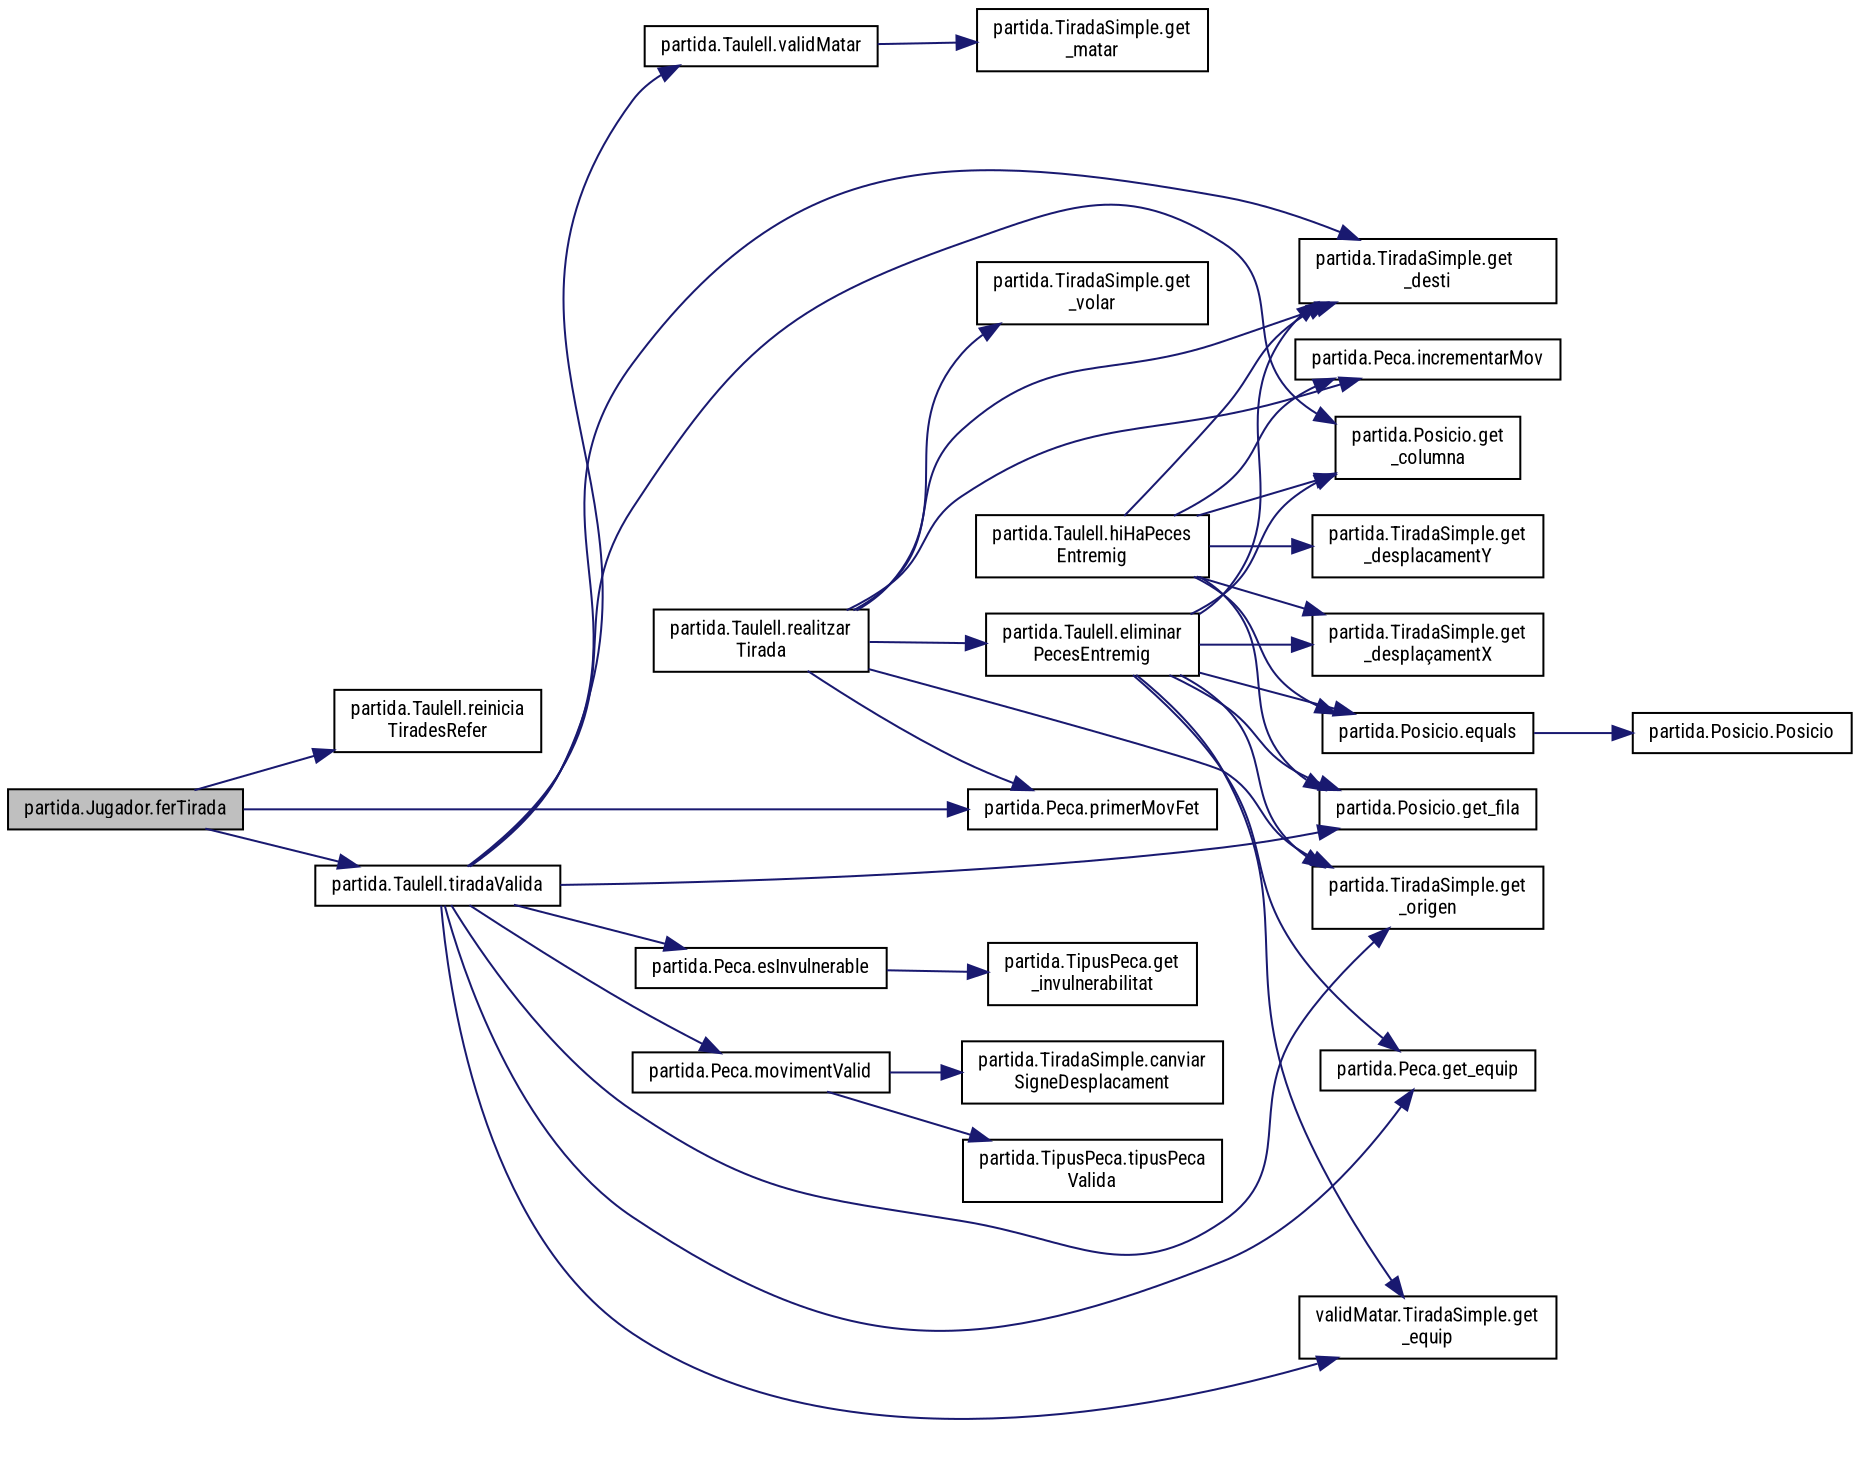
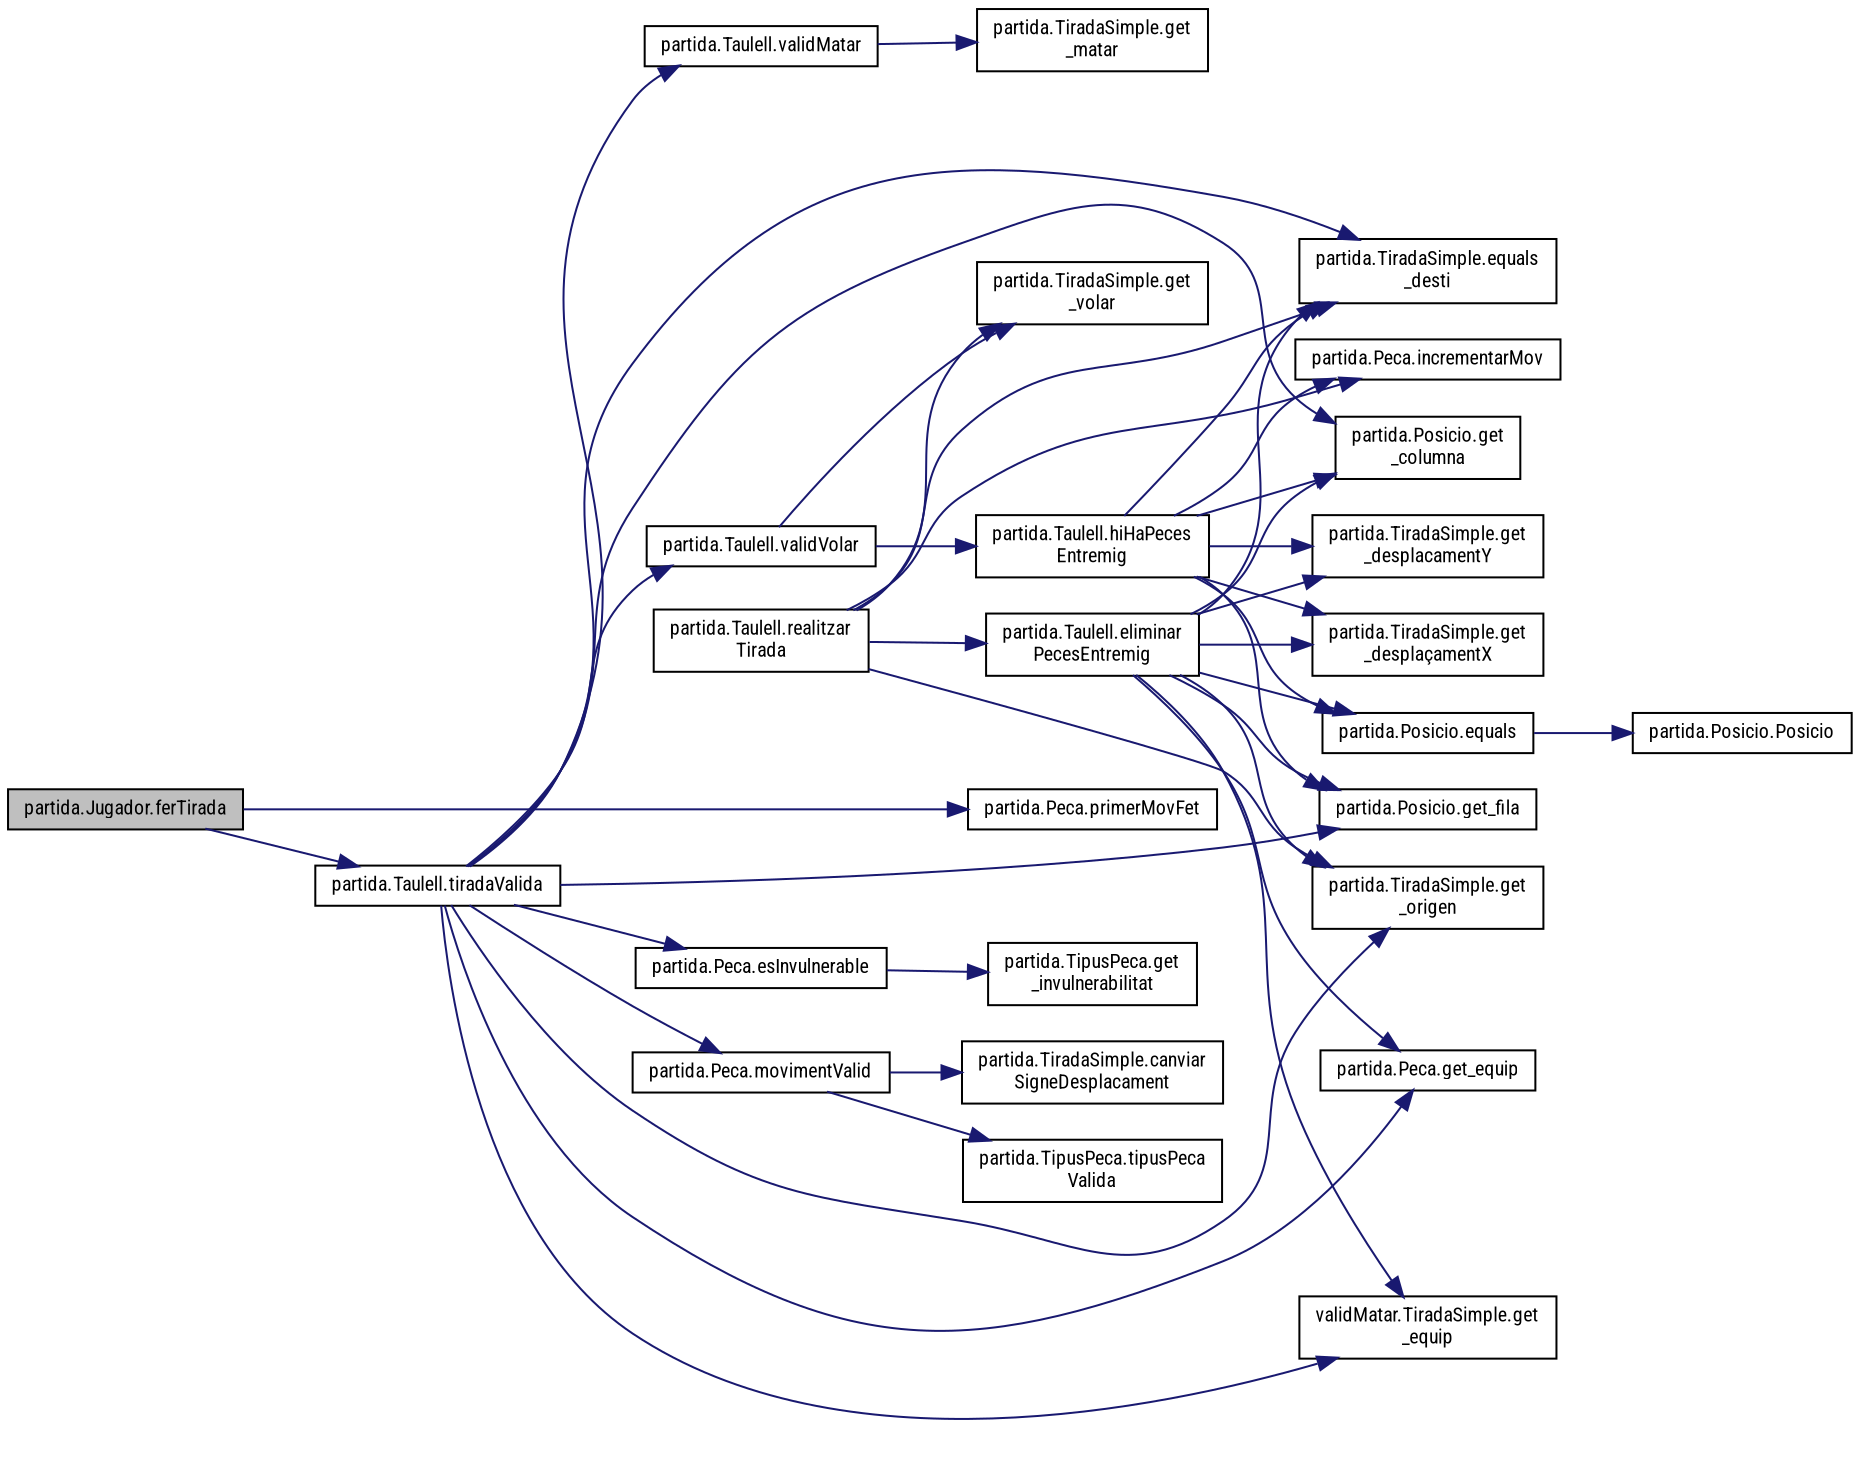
(1428, 271) -> (1428, 271)
none -> (761, 546)
none -> (1251, 598)
(438, 721) -> none
(908, 732) -> none
